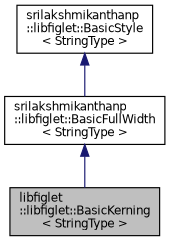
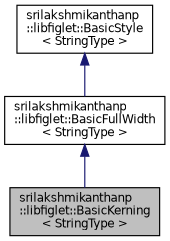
(85, 212) -> (85, 212)
